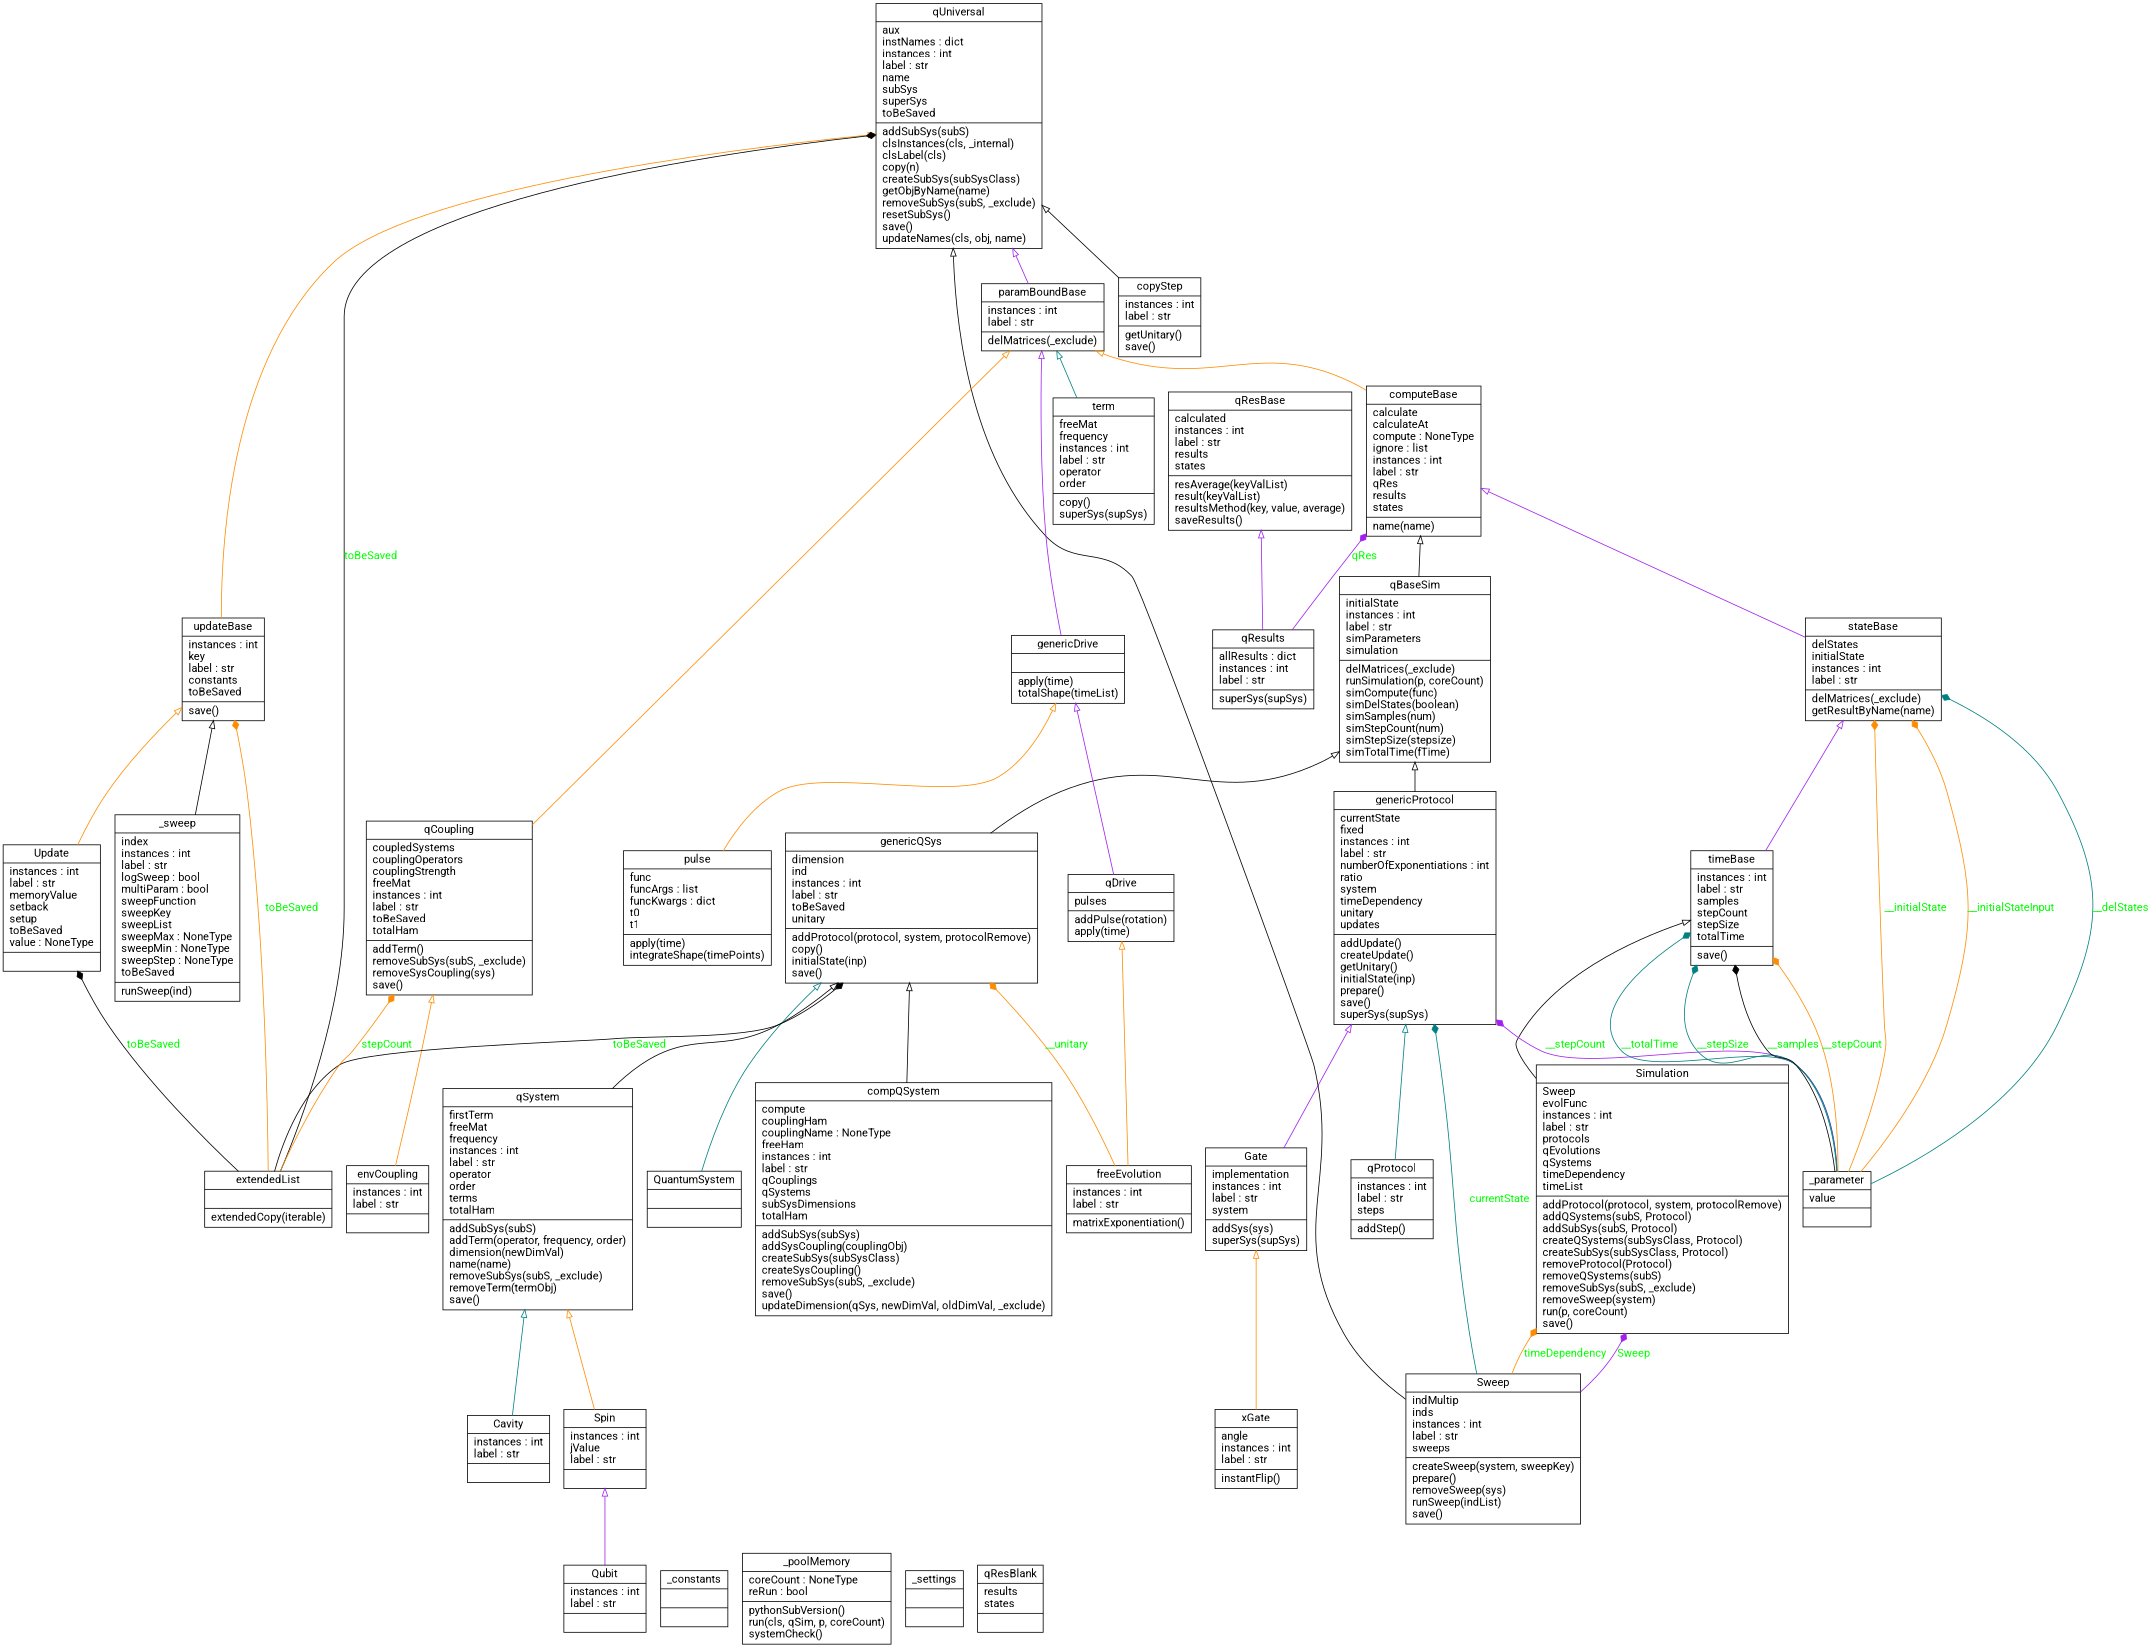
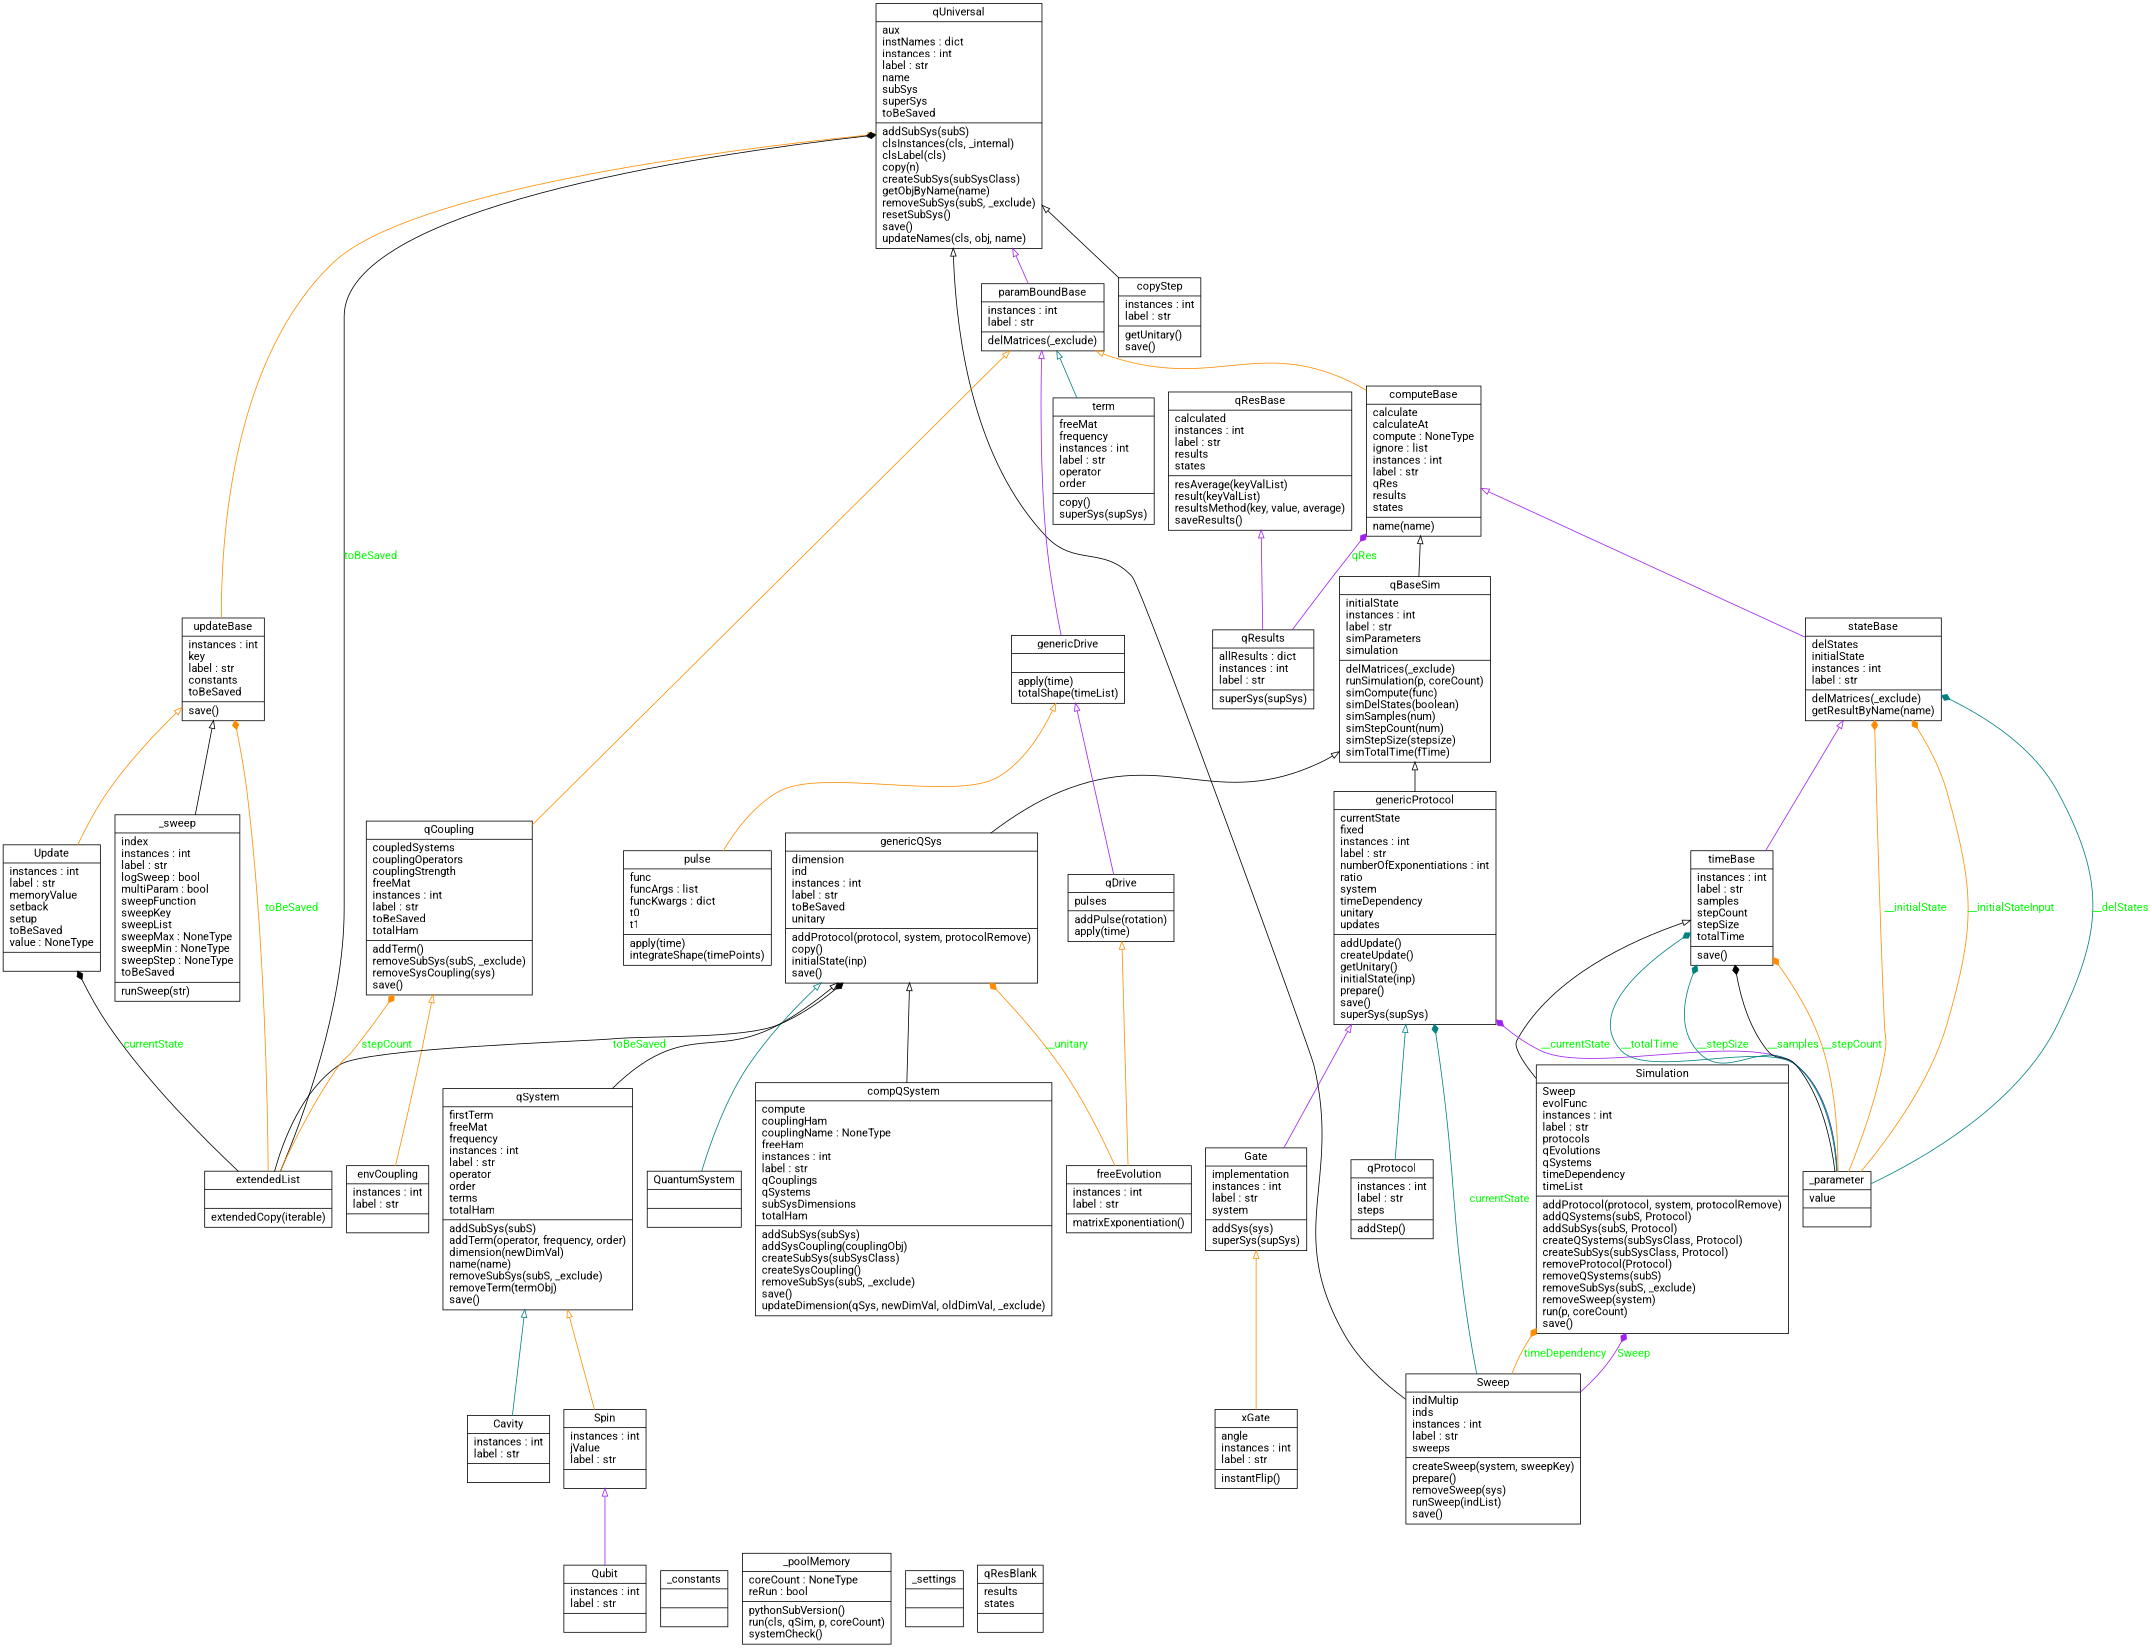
(157, 991) -> (156, 991)
(154, 1045) -> (154, 1045)
(1575, 1045) -> (1575, 1045)
